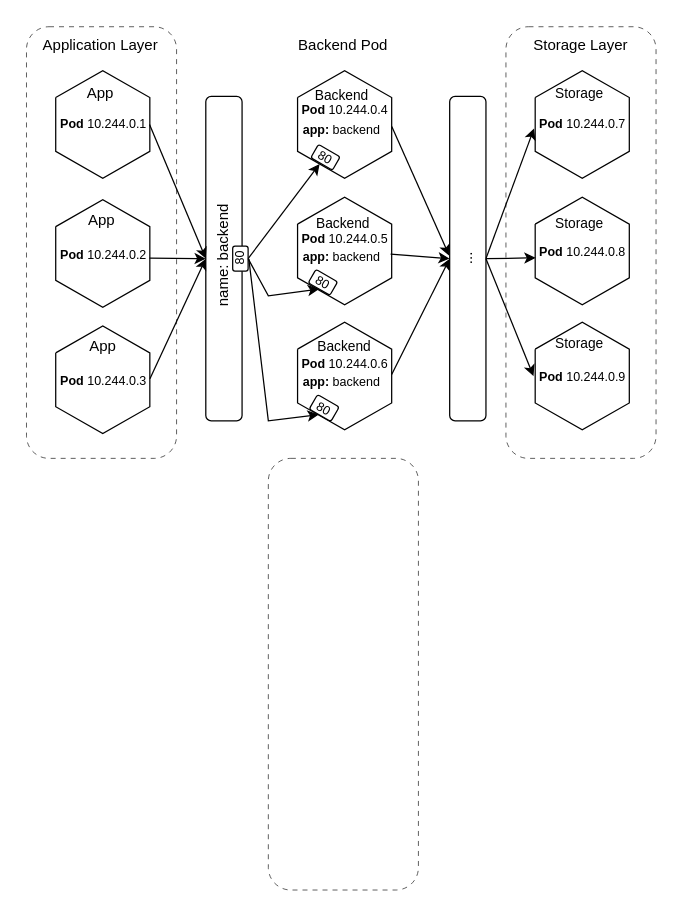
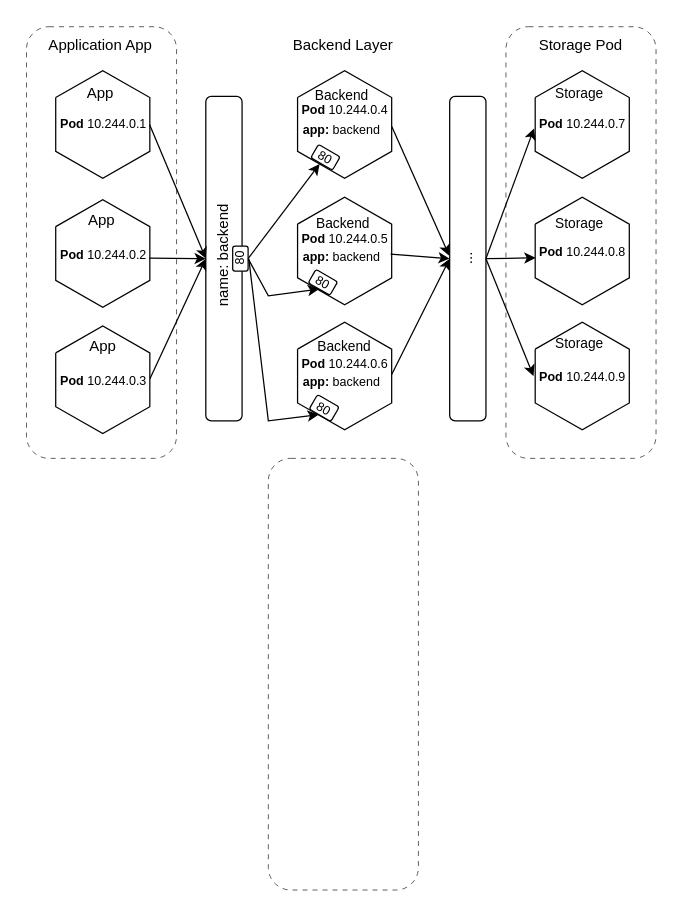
(101, 46) -> (101, 46)
(343, 46) -> (343, 46)
(581, 46) -> (581, 46)
